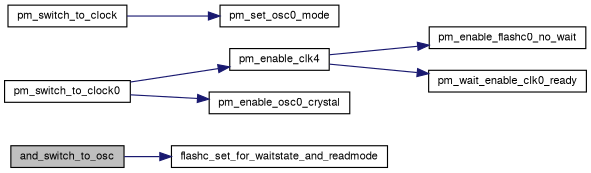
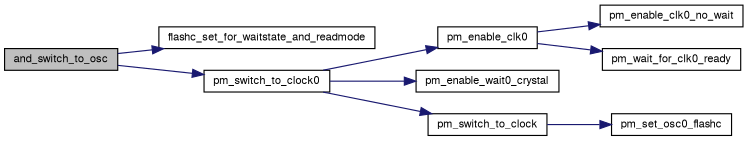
(279, 16) -> (672, 125)
(508, 38) -> (672, 16)
(279, 59) -> (488, 38)
none -> (155, 69)
(508, 81) -> (672, 59)
none -> (372, 102)
(279, 103) -> (488, 81)
